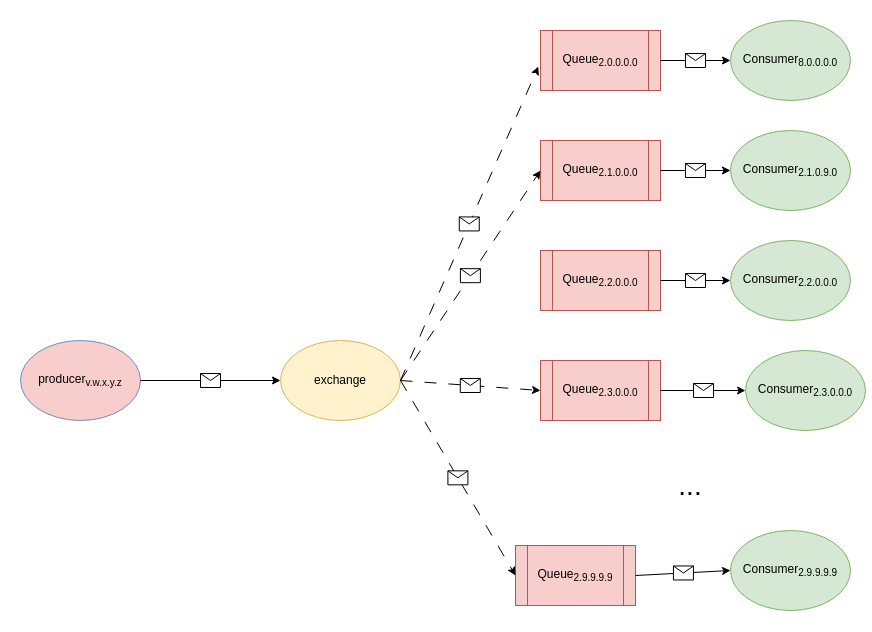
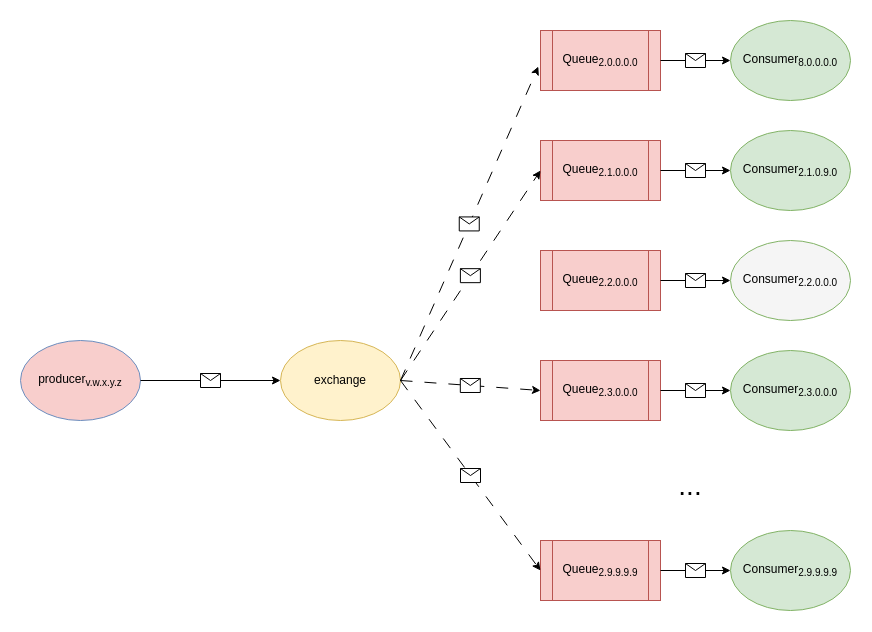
(791, 281) -> (791, 281)
(806, 391) -> (791, 391)
(576, 576) -> (601, 571)
